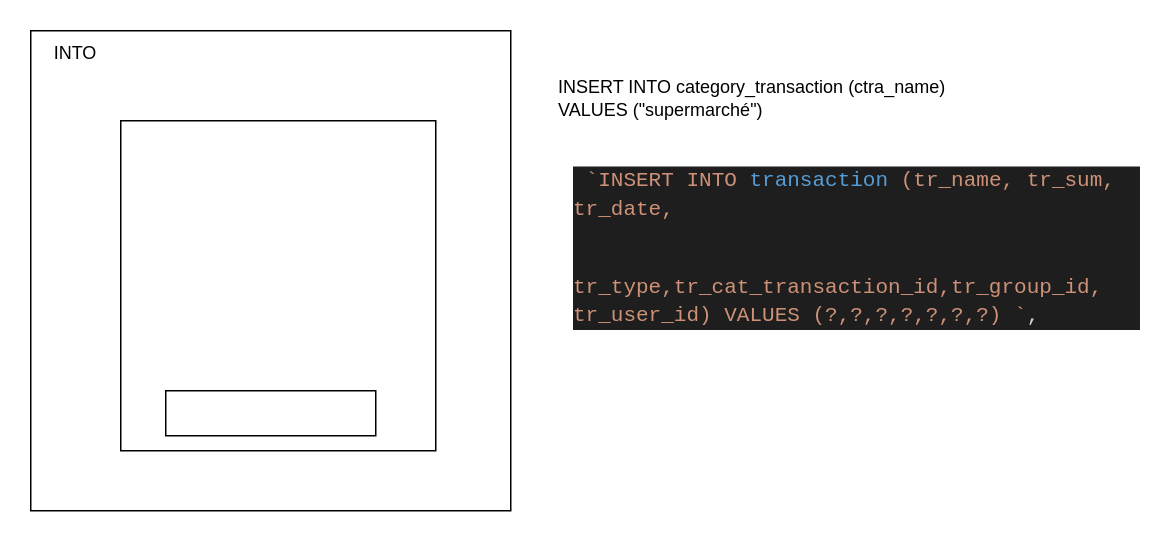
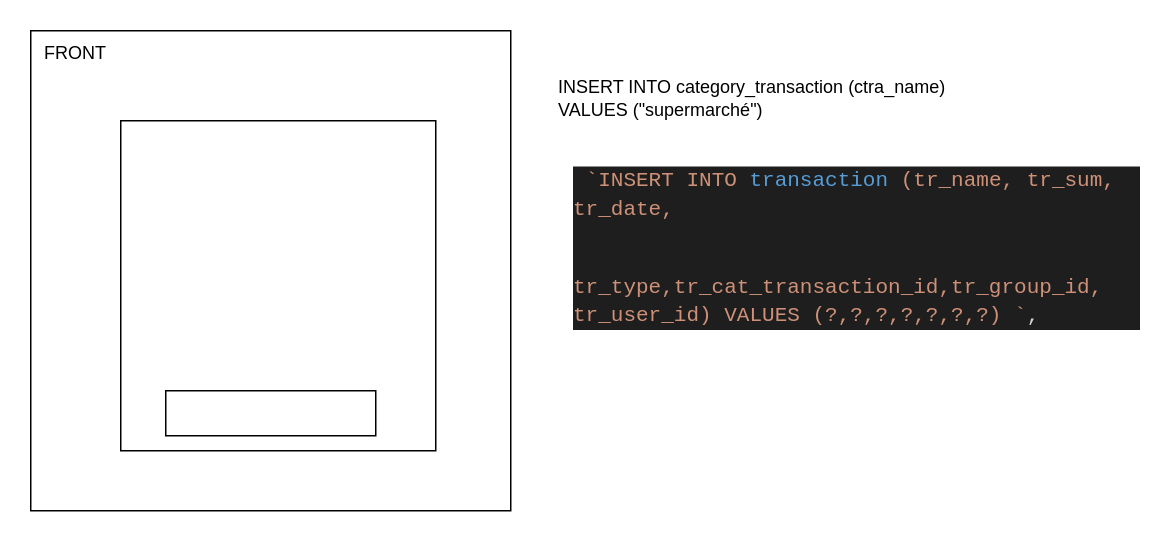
(76, 53) -> (76, 53)
